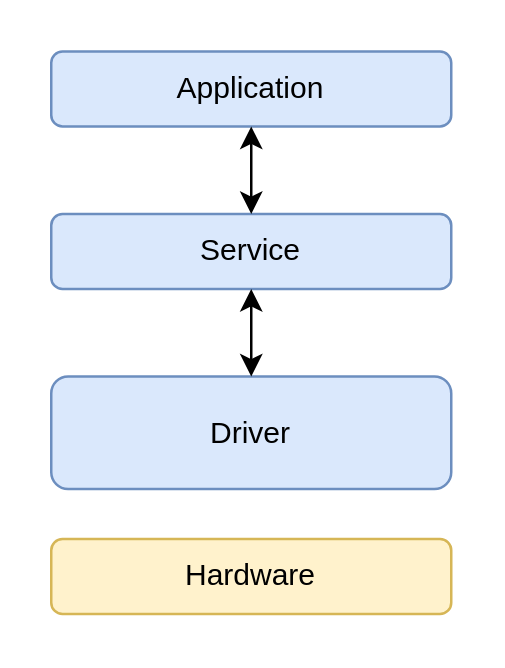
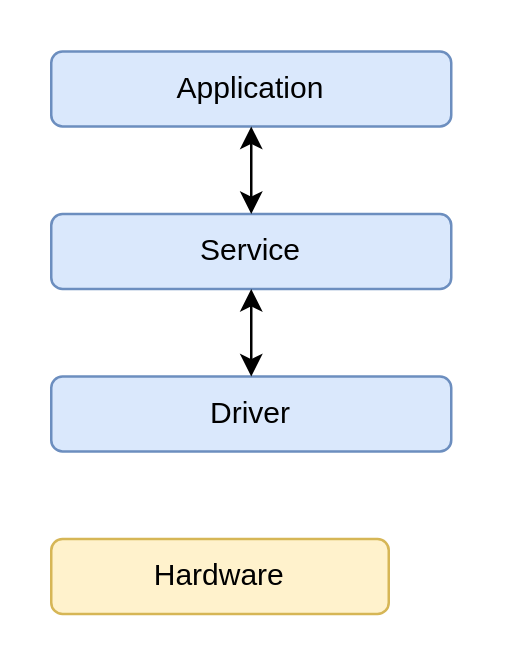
(251, 433) -> (251, 414)
(251, 576) -> (220, 576)
